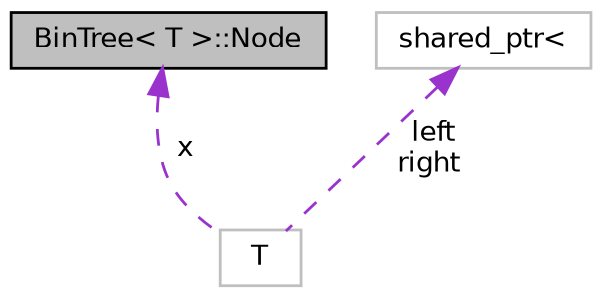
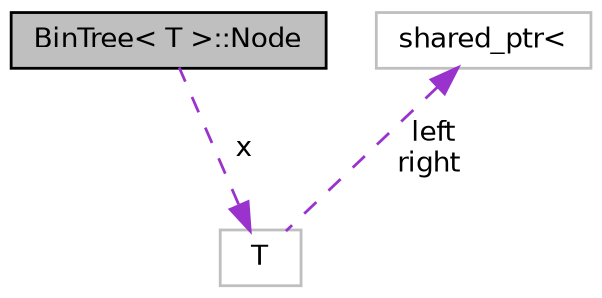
(166, 174) -> (209, 136)
